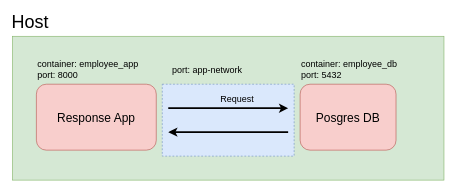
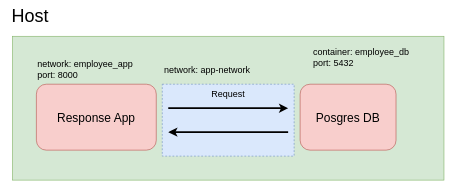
(30, 21) -> (30, 15)
(97, 69) -> (97, 69)
(207, 69) -> (207, 69)
(354, 69) -> (366, 57)
(237, 99) -> (228, 93)
